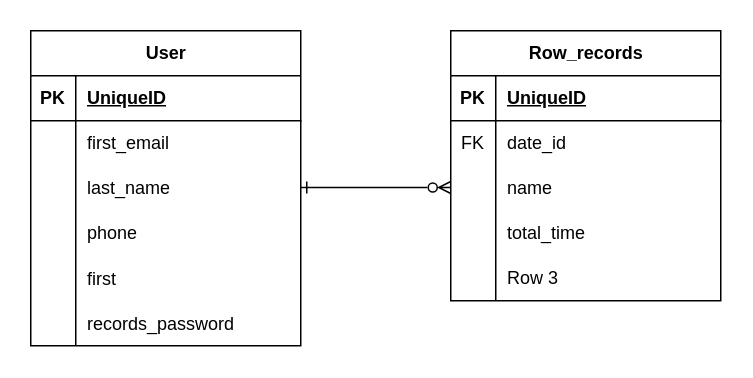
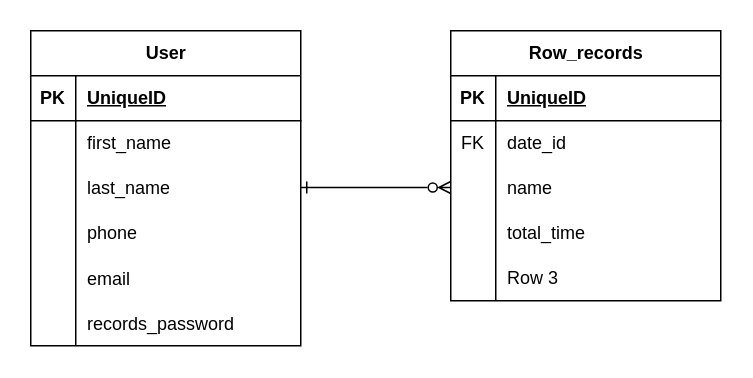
(136, 143) -> (136, 143)
(110, 279) -> (108, 279)
